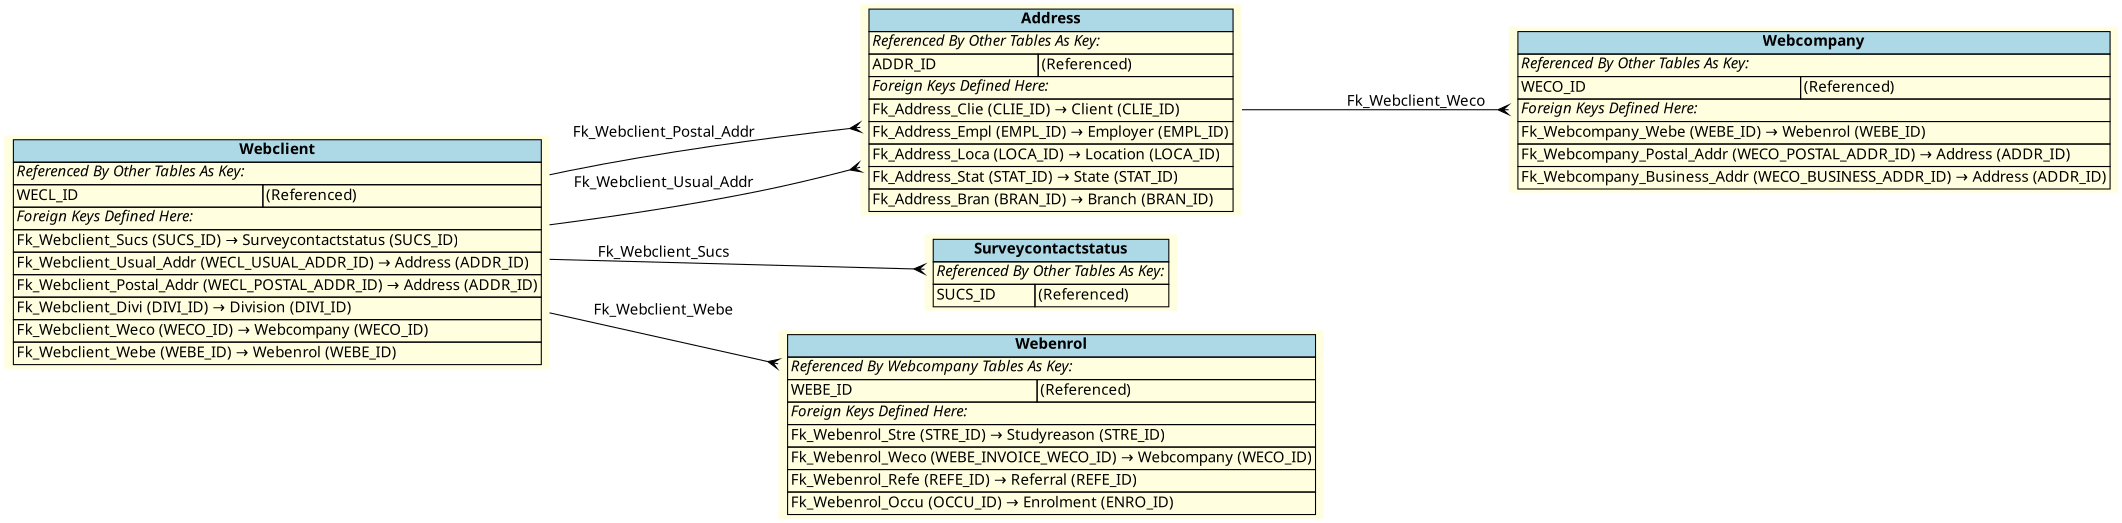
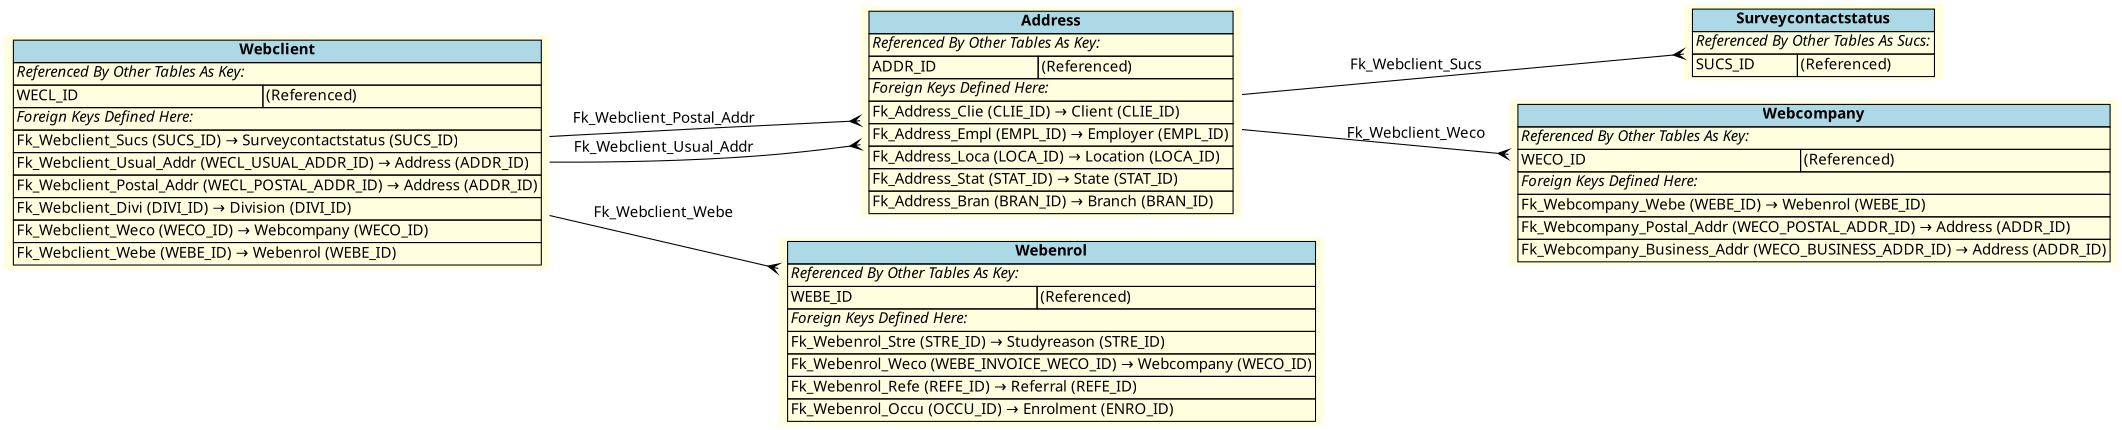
(732, 264) -> (1458, 75)
(1051, 271) -> (1813, 41)
(932, 367) -> (905, 274)
